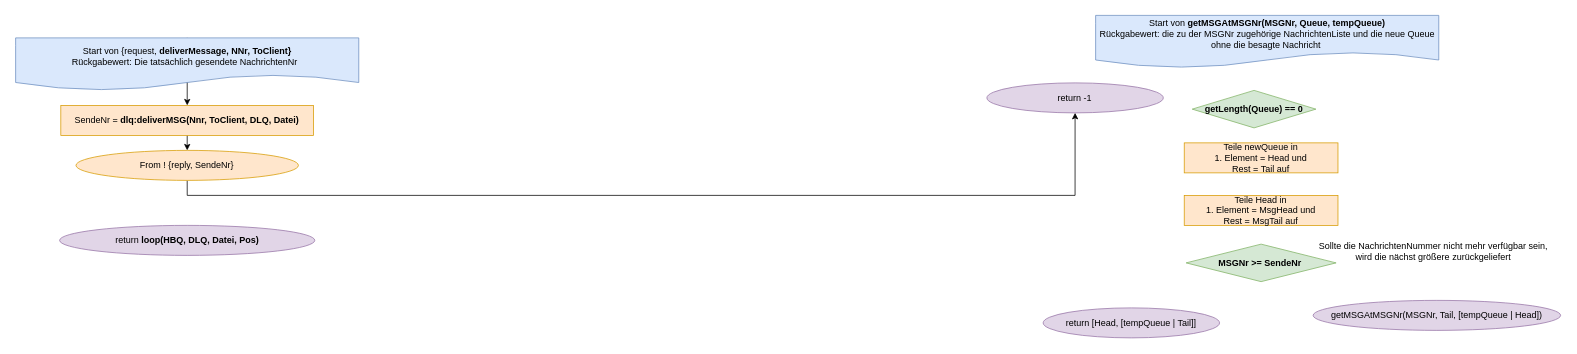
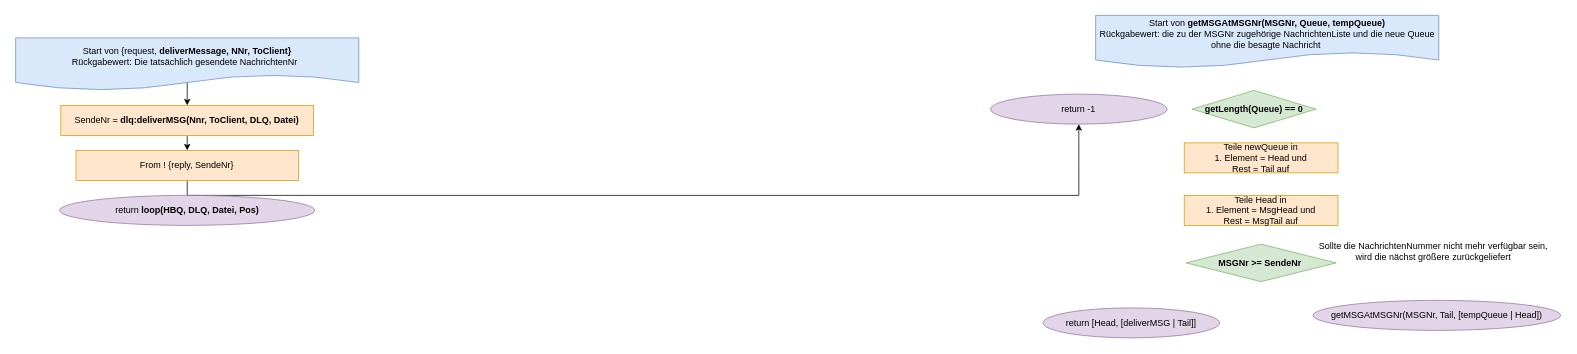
(1075, 98) -> (1079, 109)
(187, 165) -> (187, 165)
(187, 240) -> (187, 210)
(1131, 323) -> (1131, 323)
